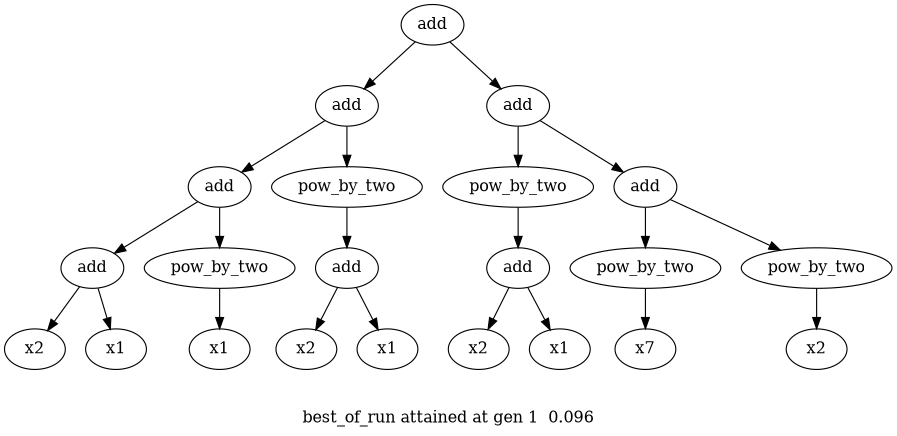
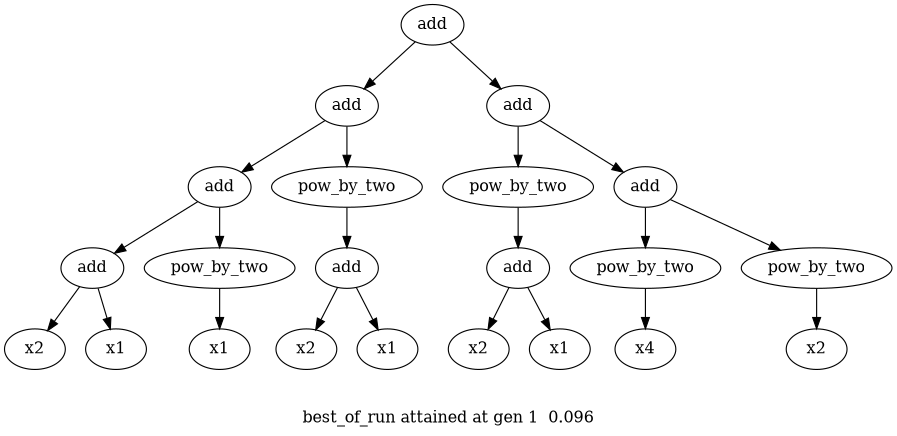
(645, 349) -> (645, 349)
